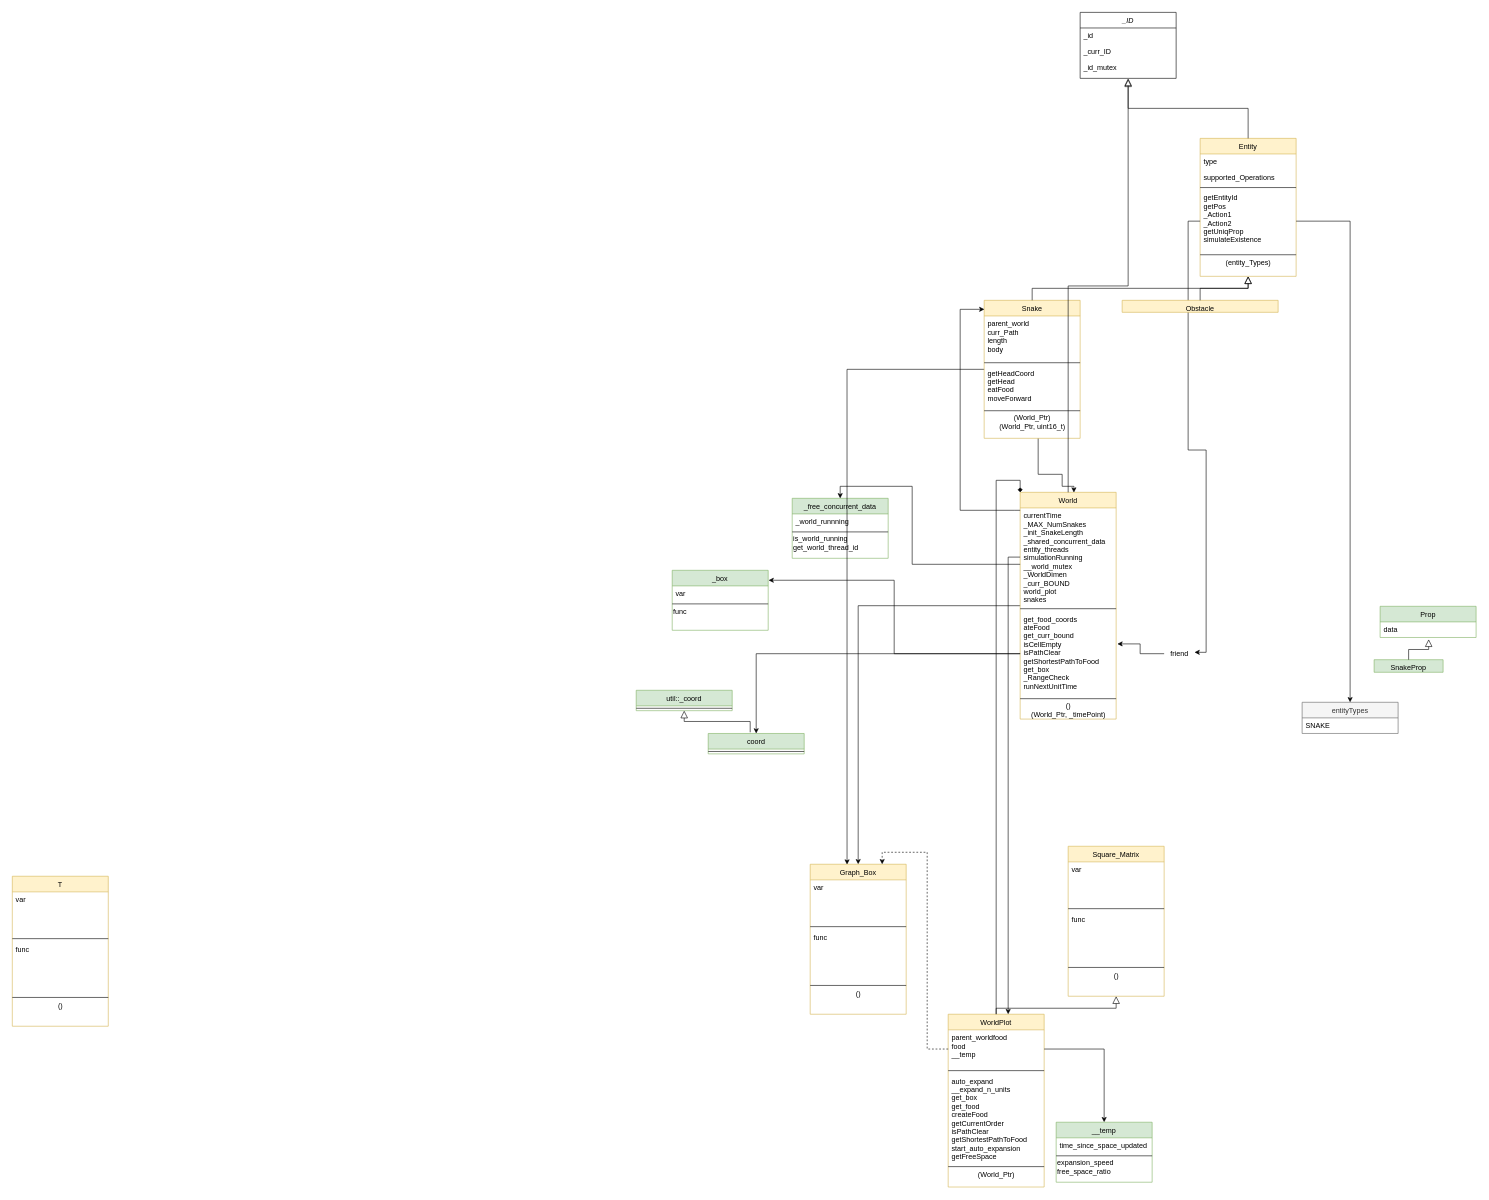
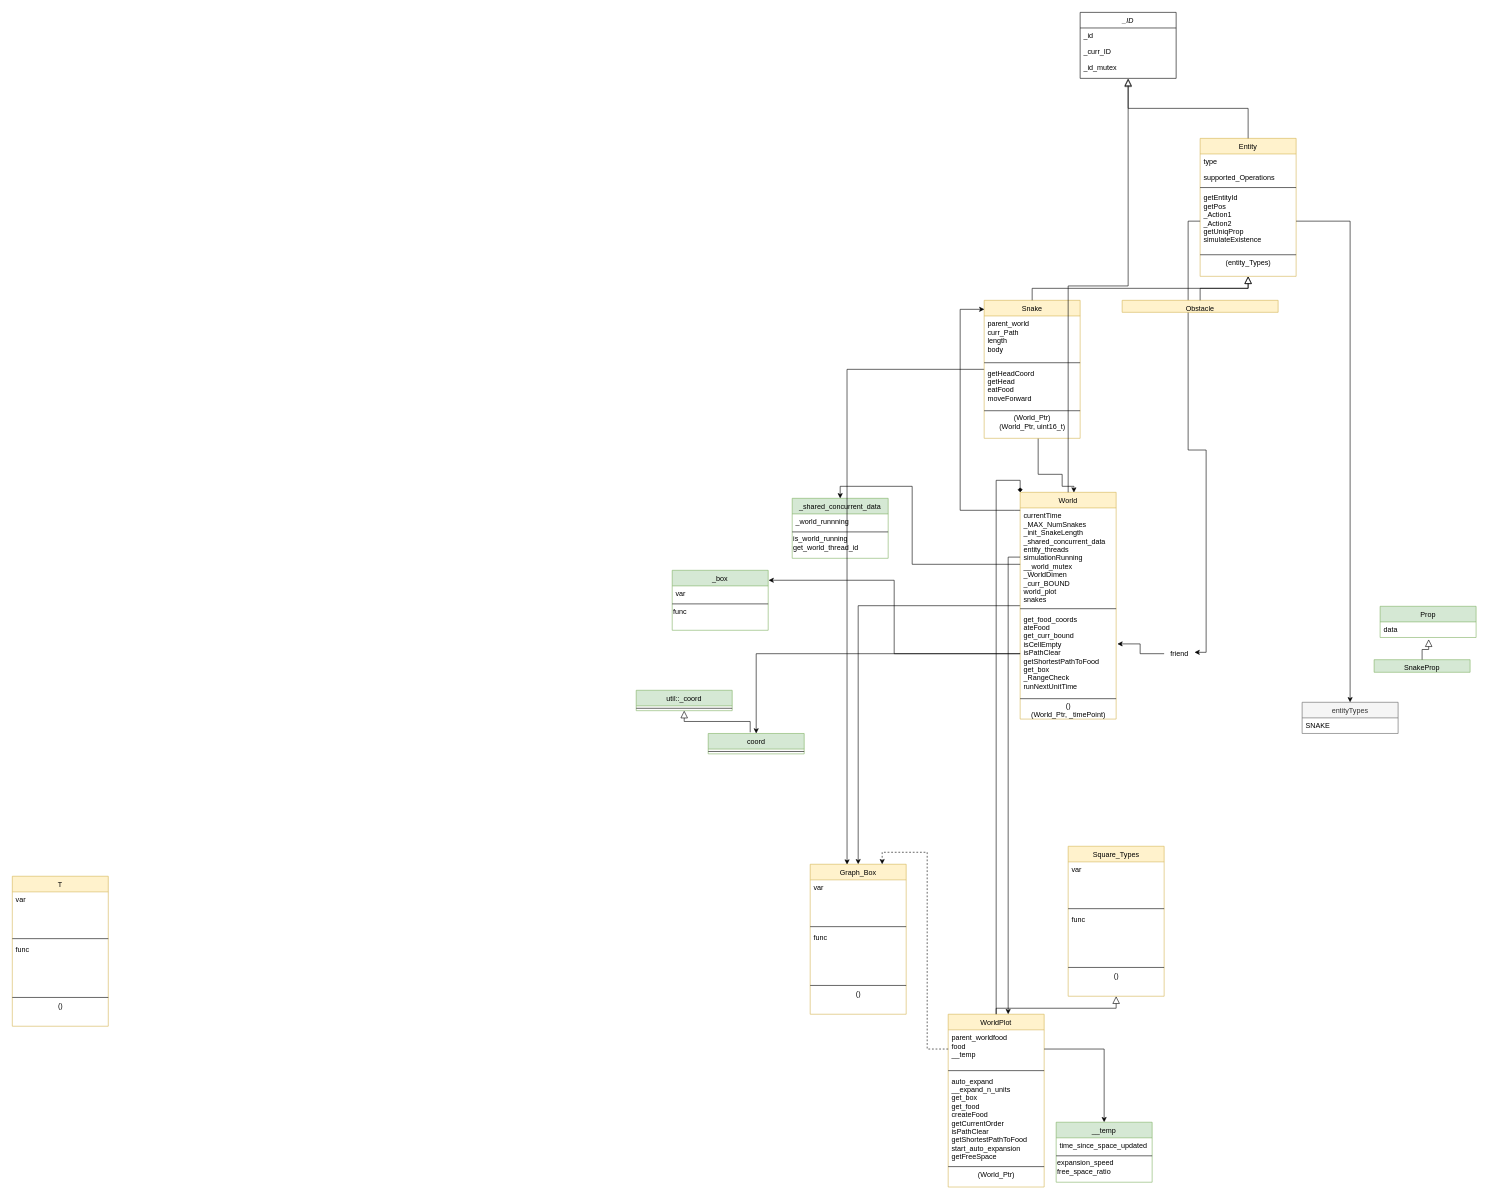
(840, 506) -> (840, 506)
(1409, 666) -> (1422, 666)
(1116, 854) -> (1116, 854)
